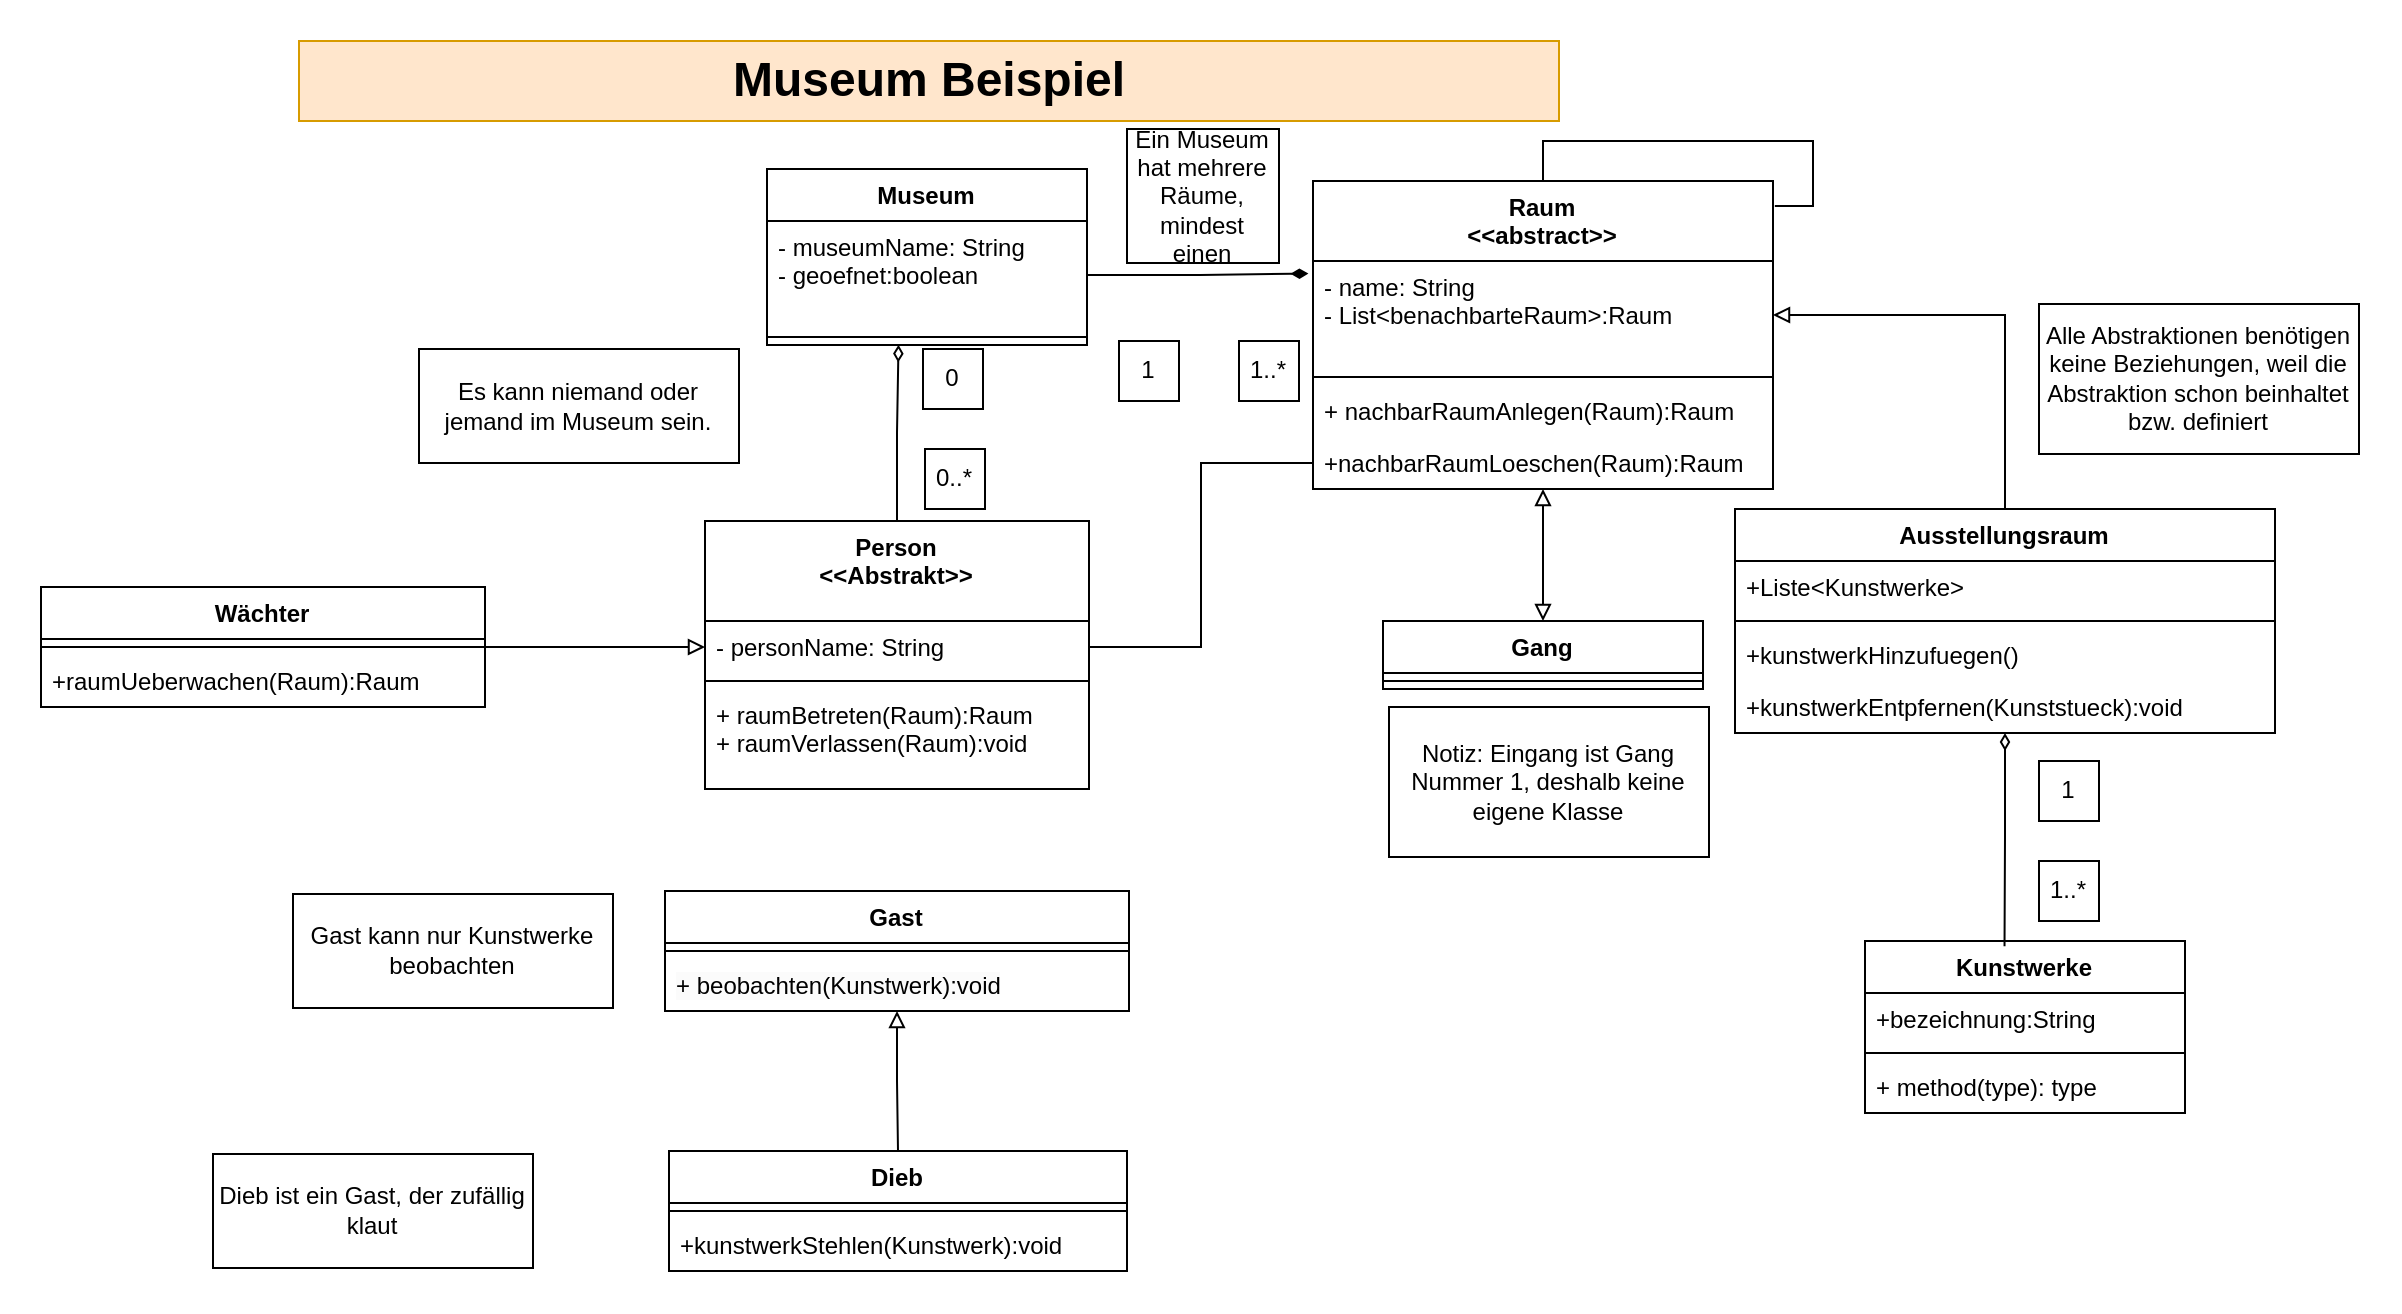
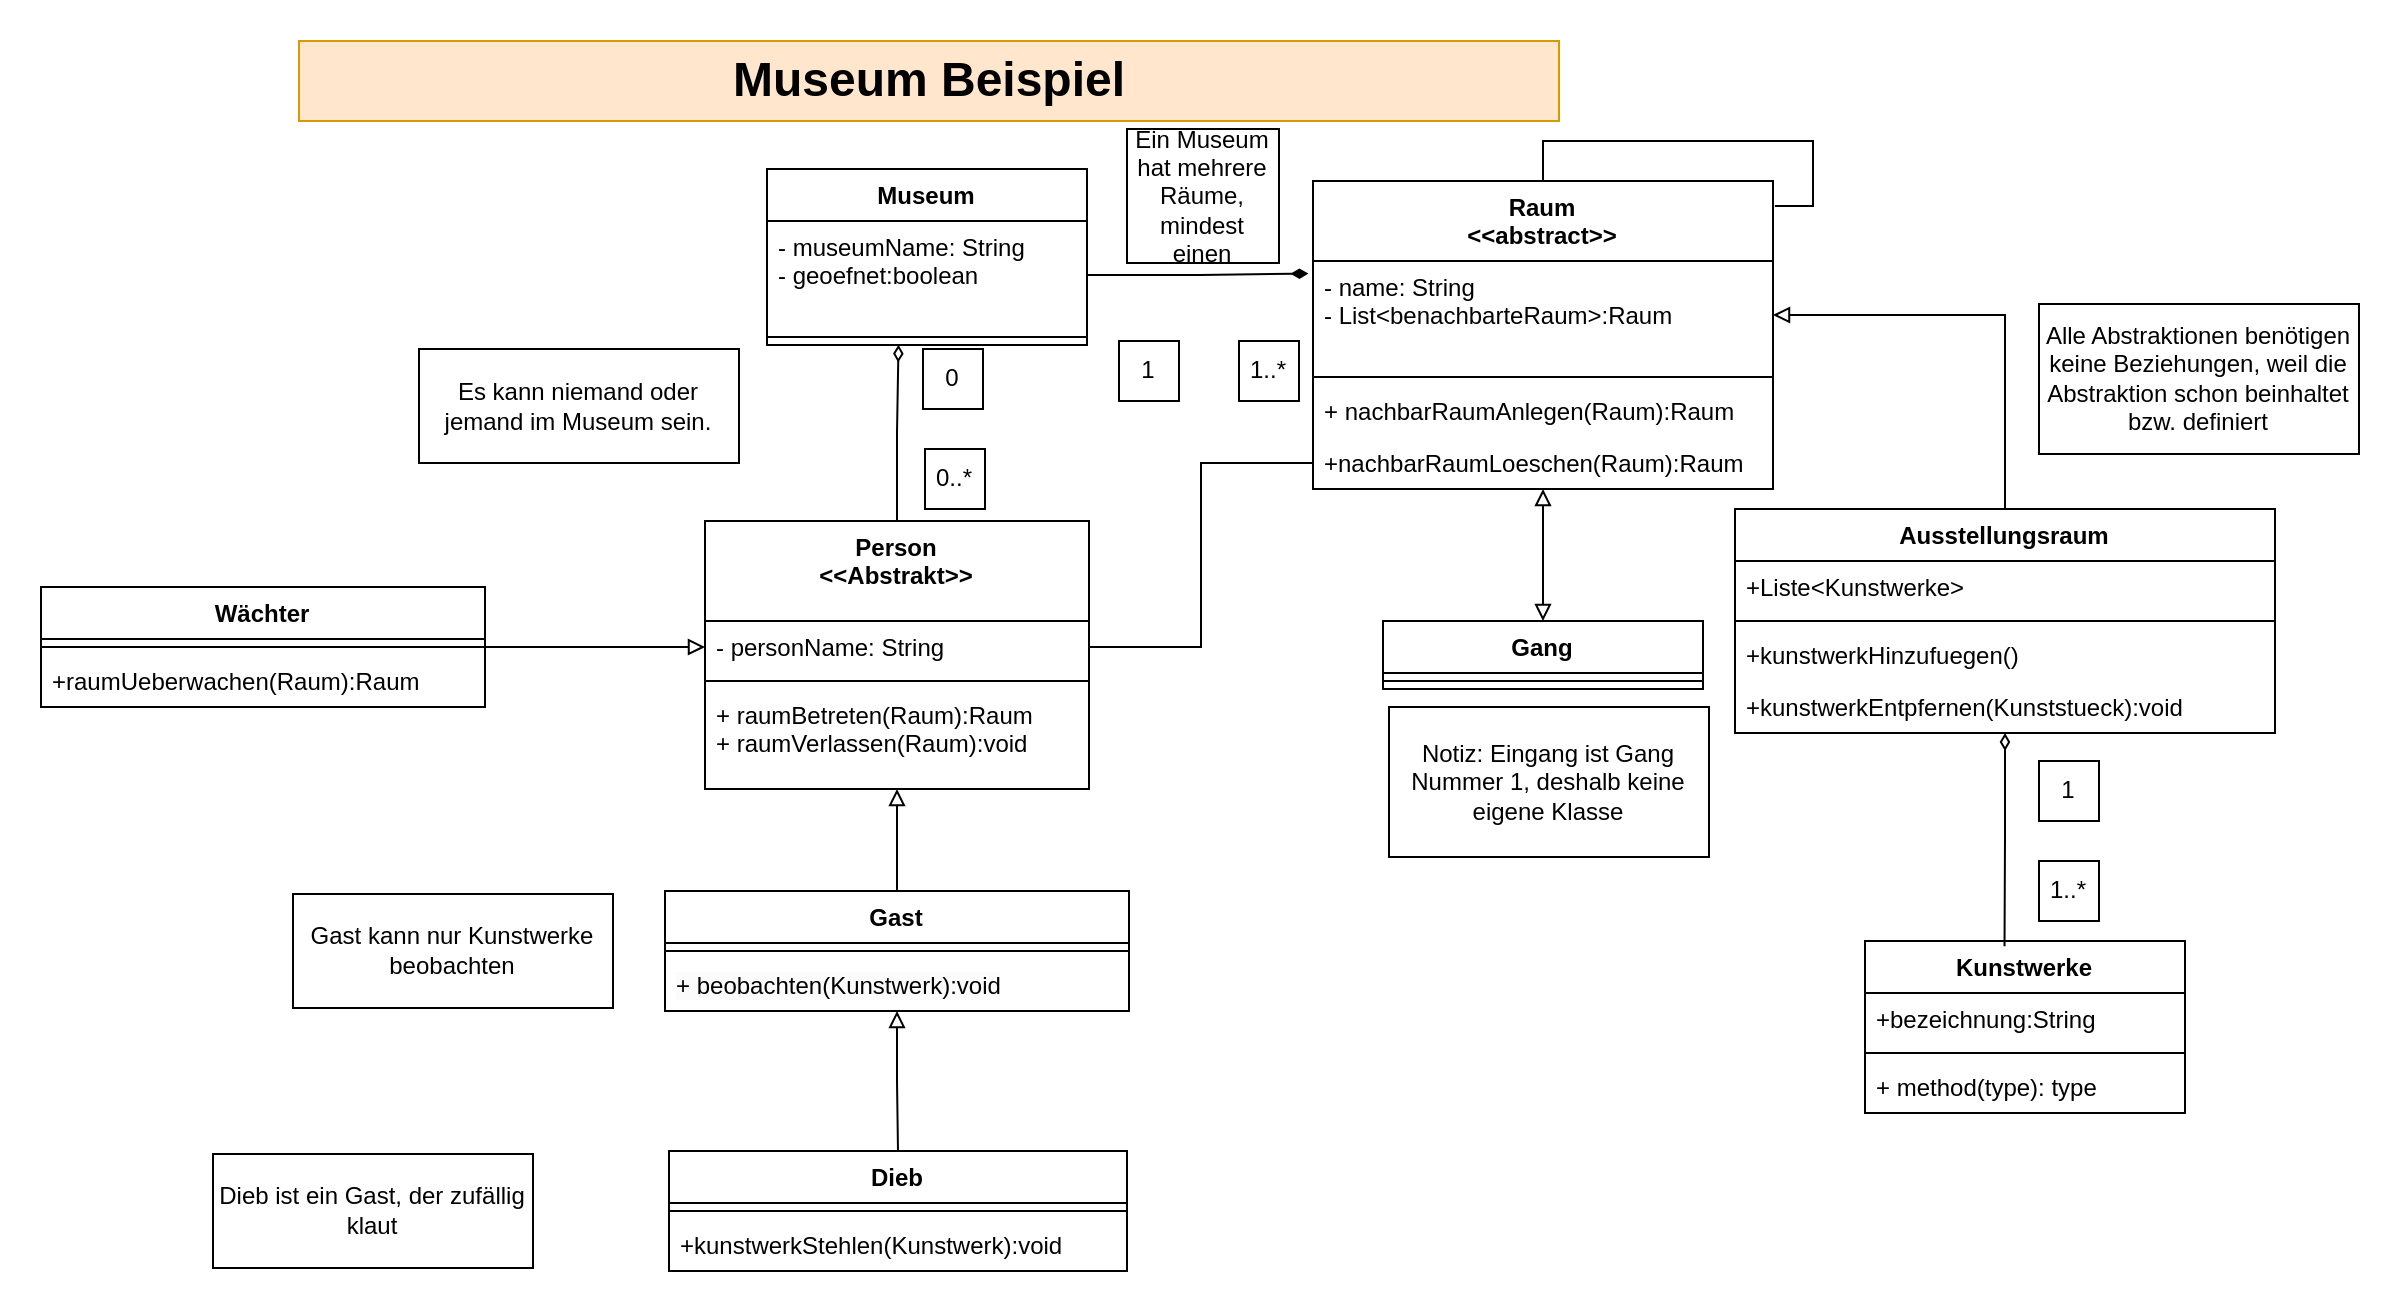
none -> (897, 849)
